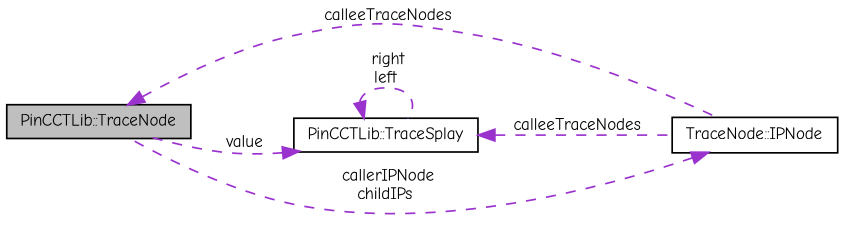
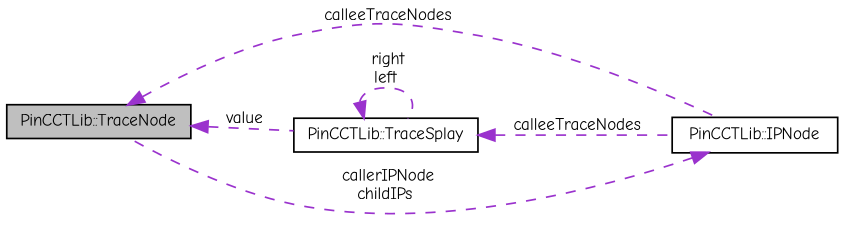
(755, 135) -> (755, 135)
(217, 151) -> (251, 129)
